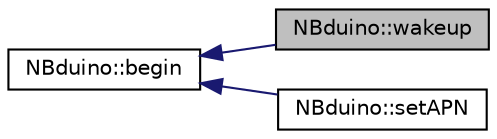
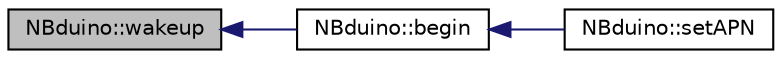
(249, 49) -> (270, 29)
